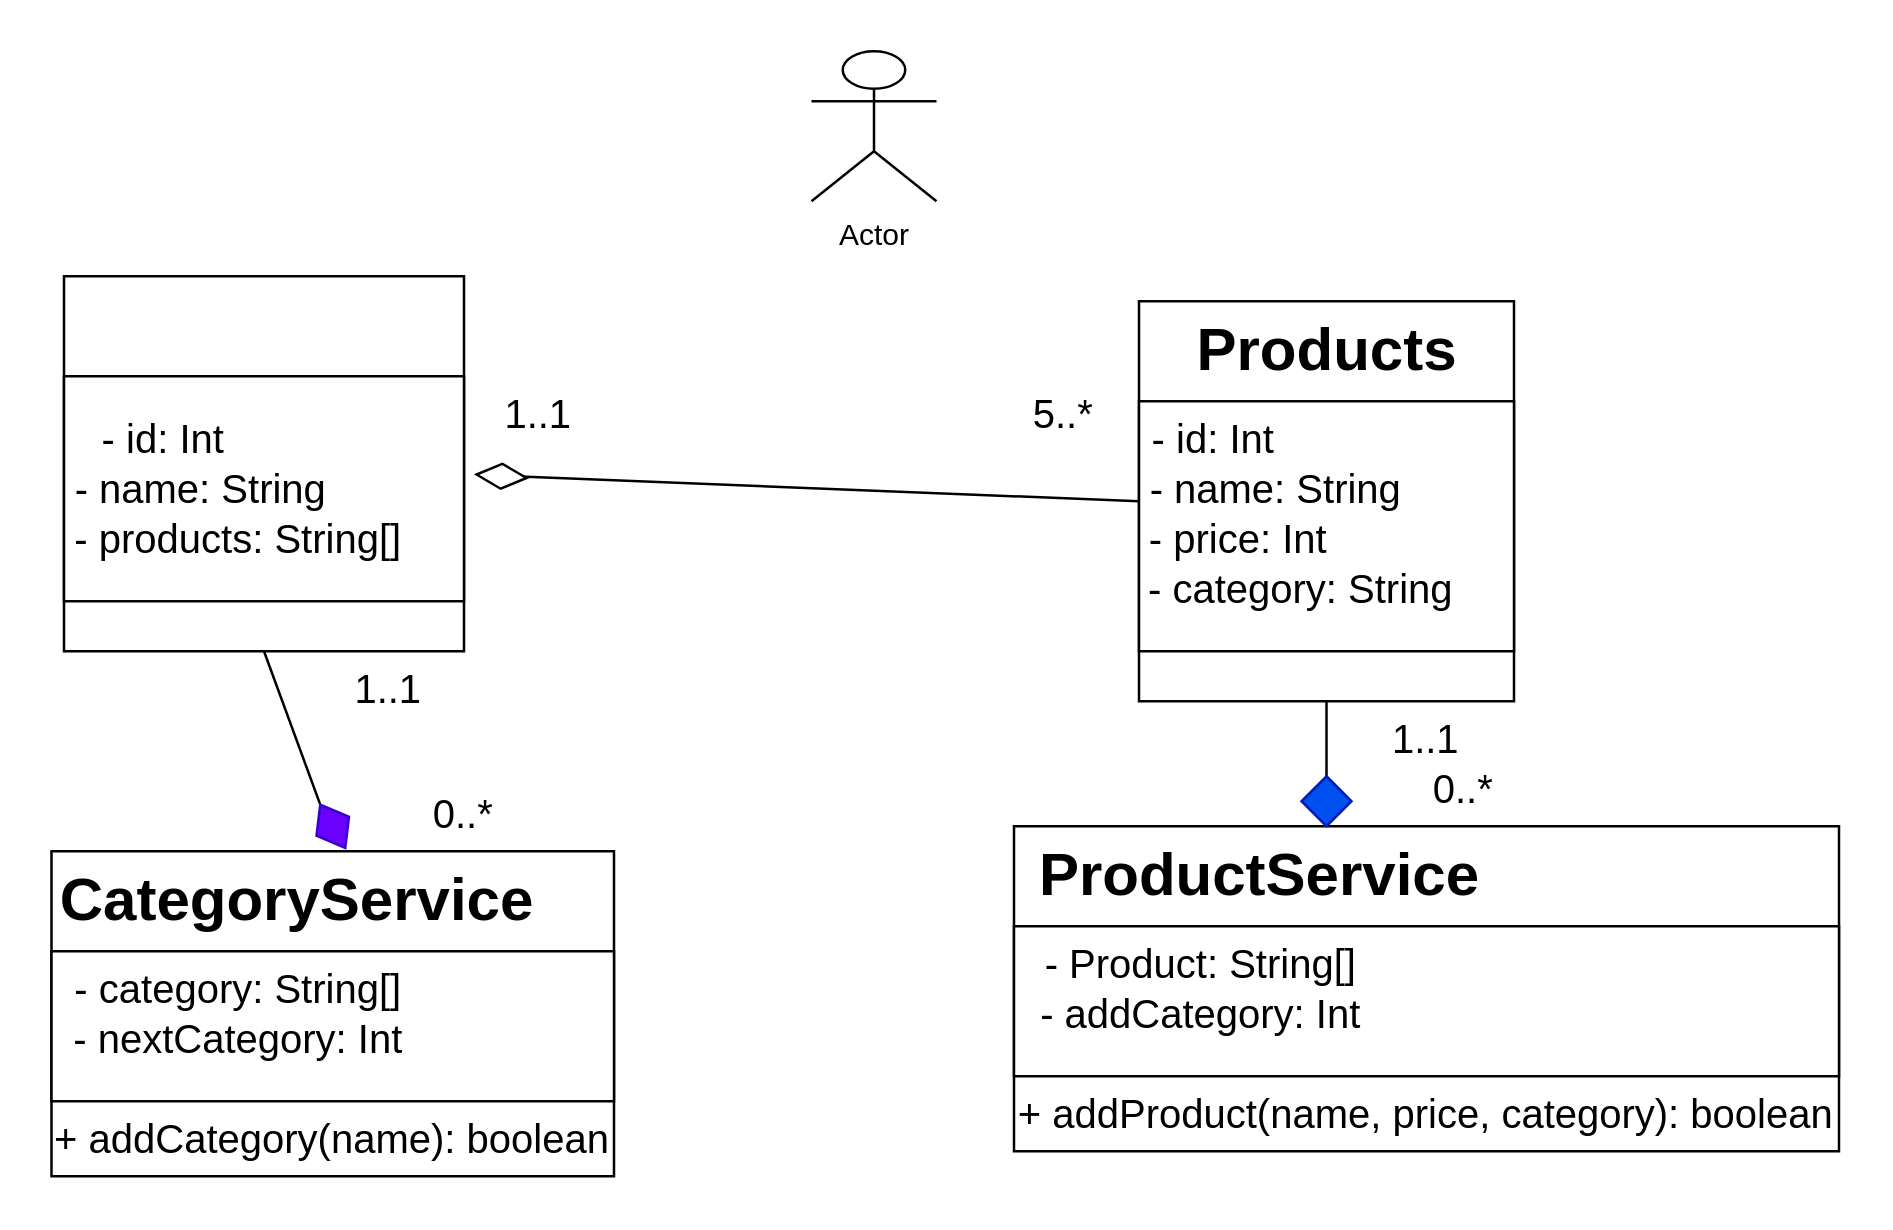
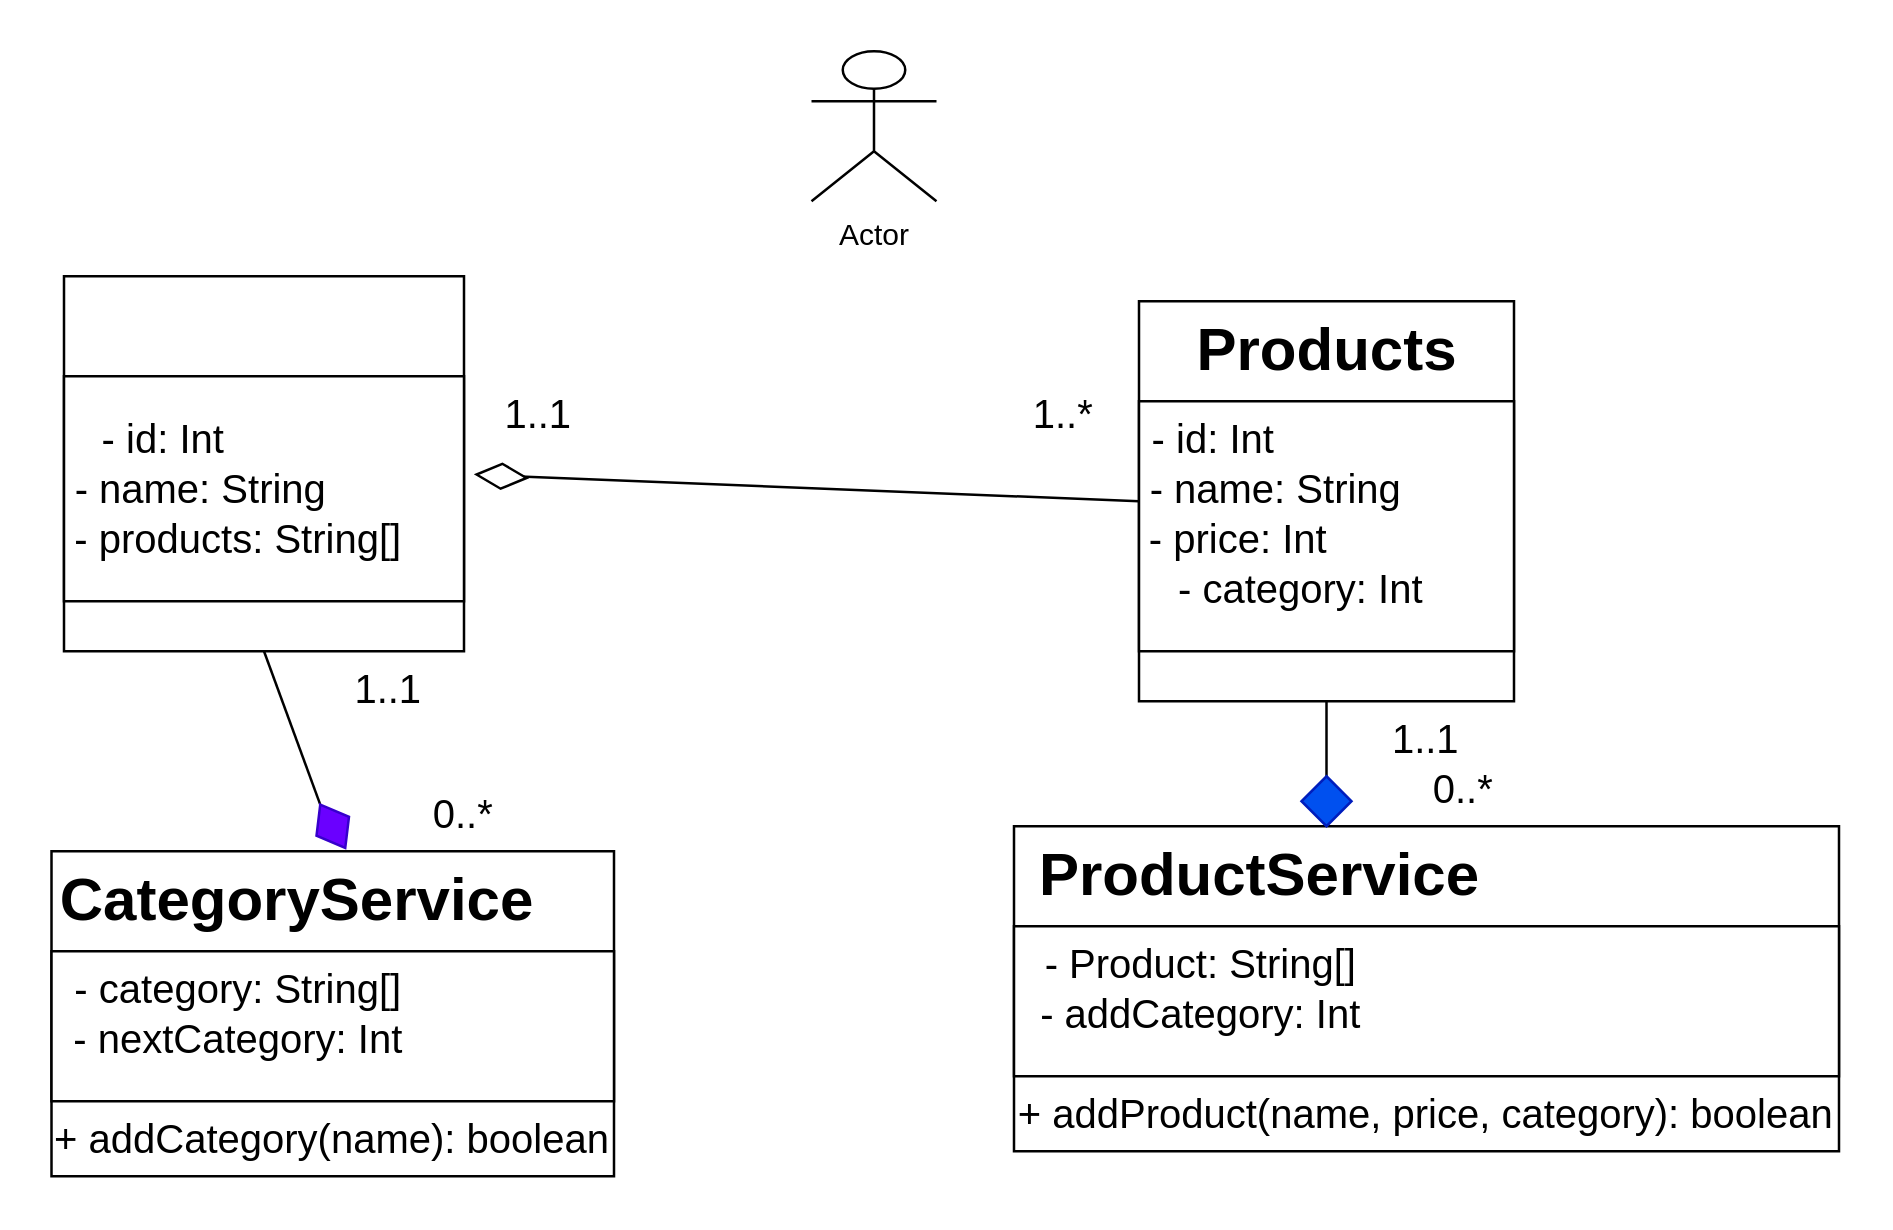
(1064, 414) -> (1064, 414)
(1301, 589) -> (1301, 589)
